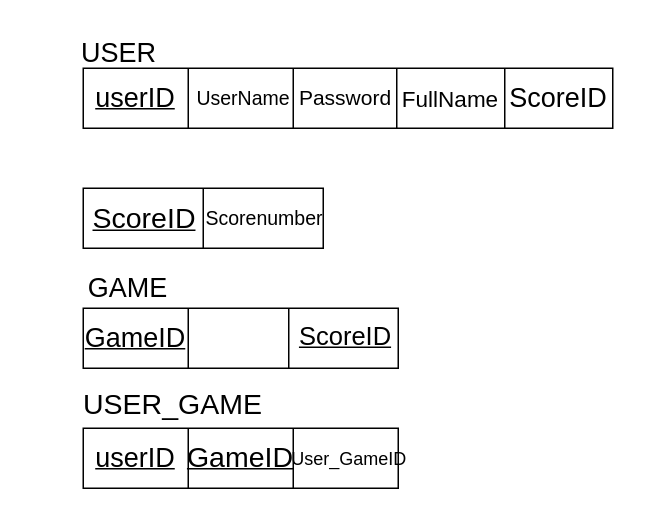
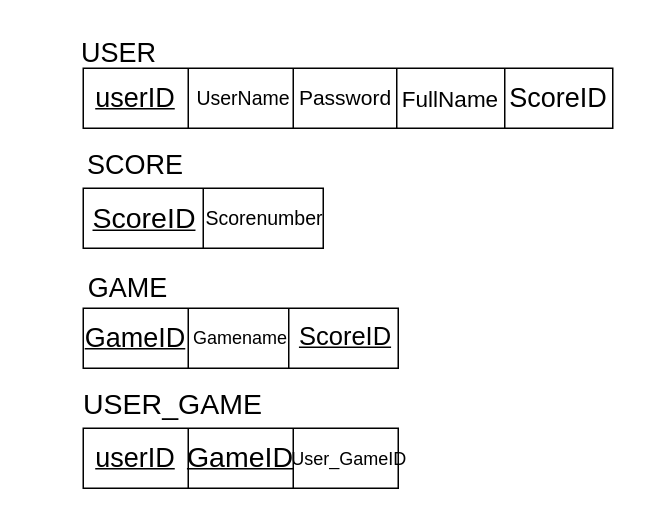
none -> (136, 166)
none -> (241, 338)
